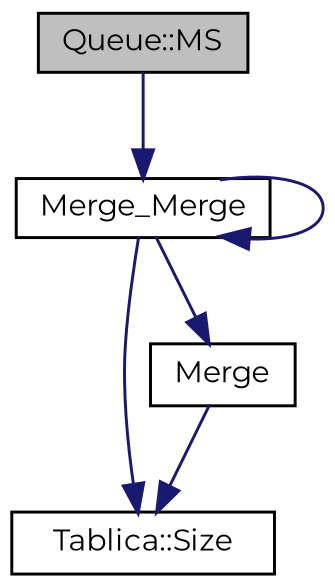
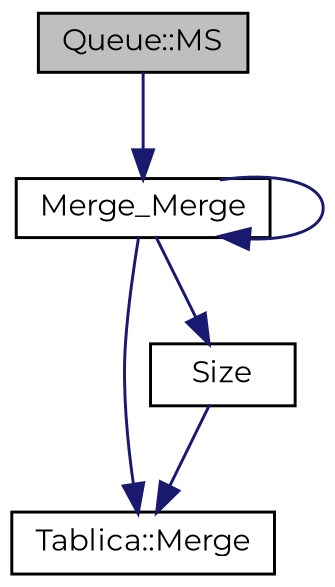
(223, 375) -> (223, 375)
(143, 543) -> (143, 543)
